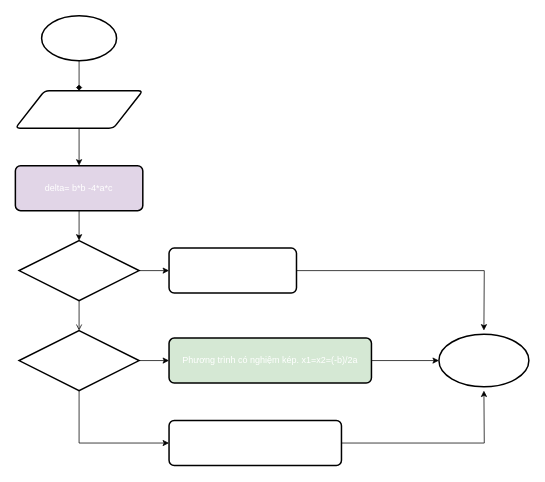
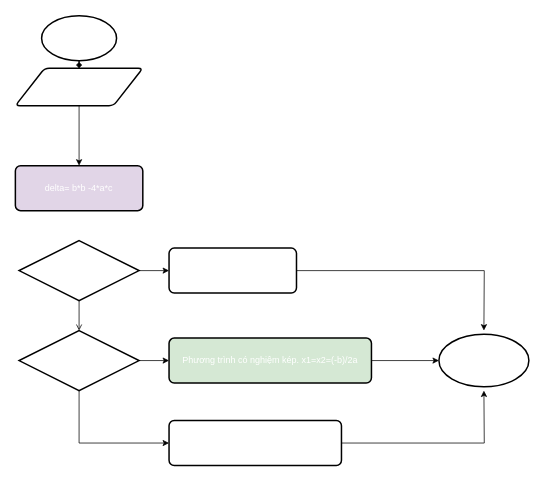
(79, 109) -> (79, 87)
(79, 234) -> none
